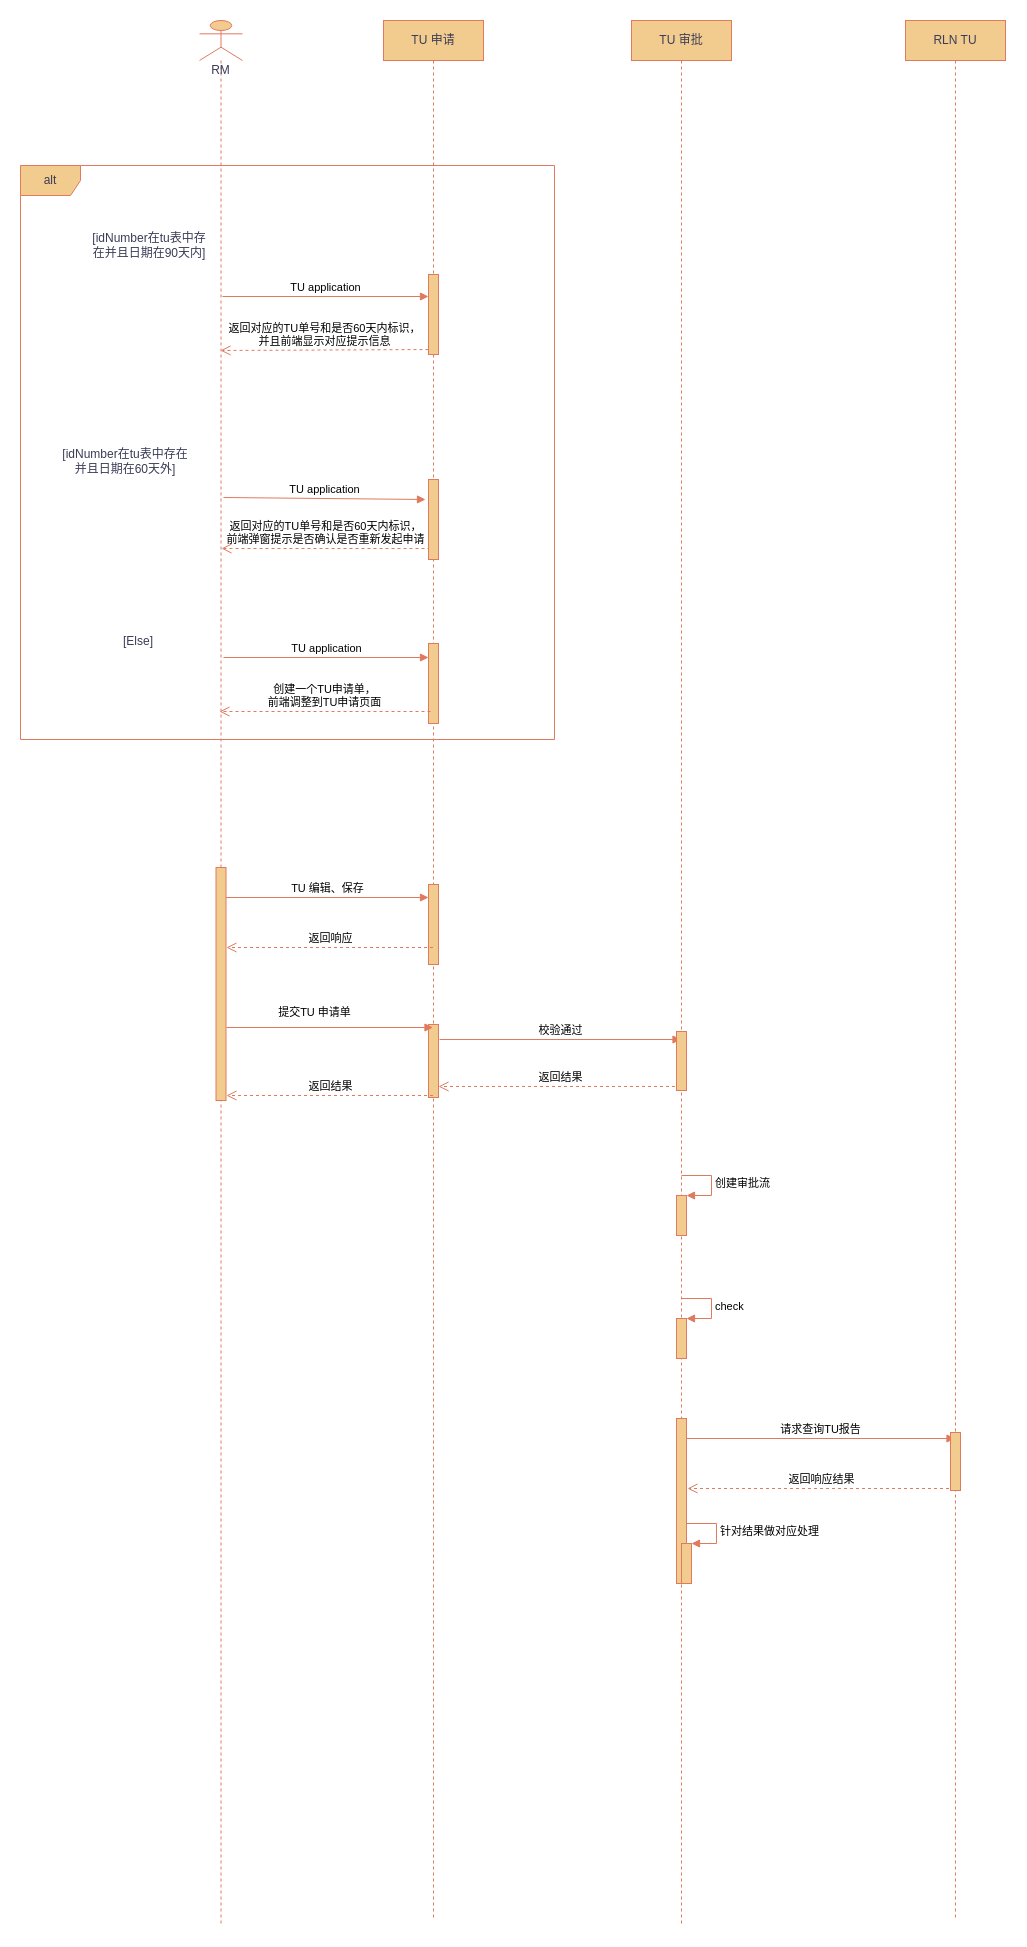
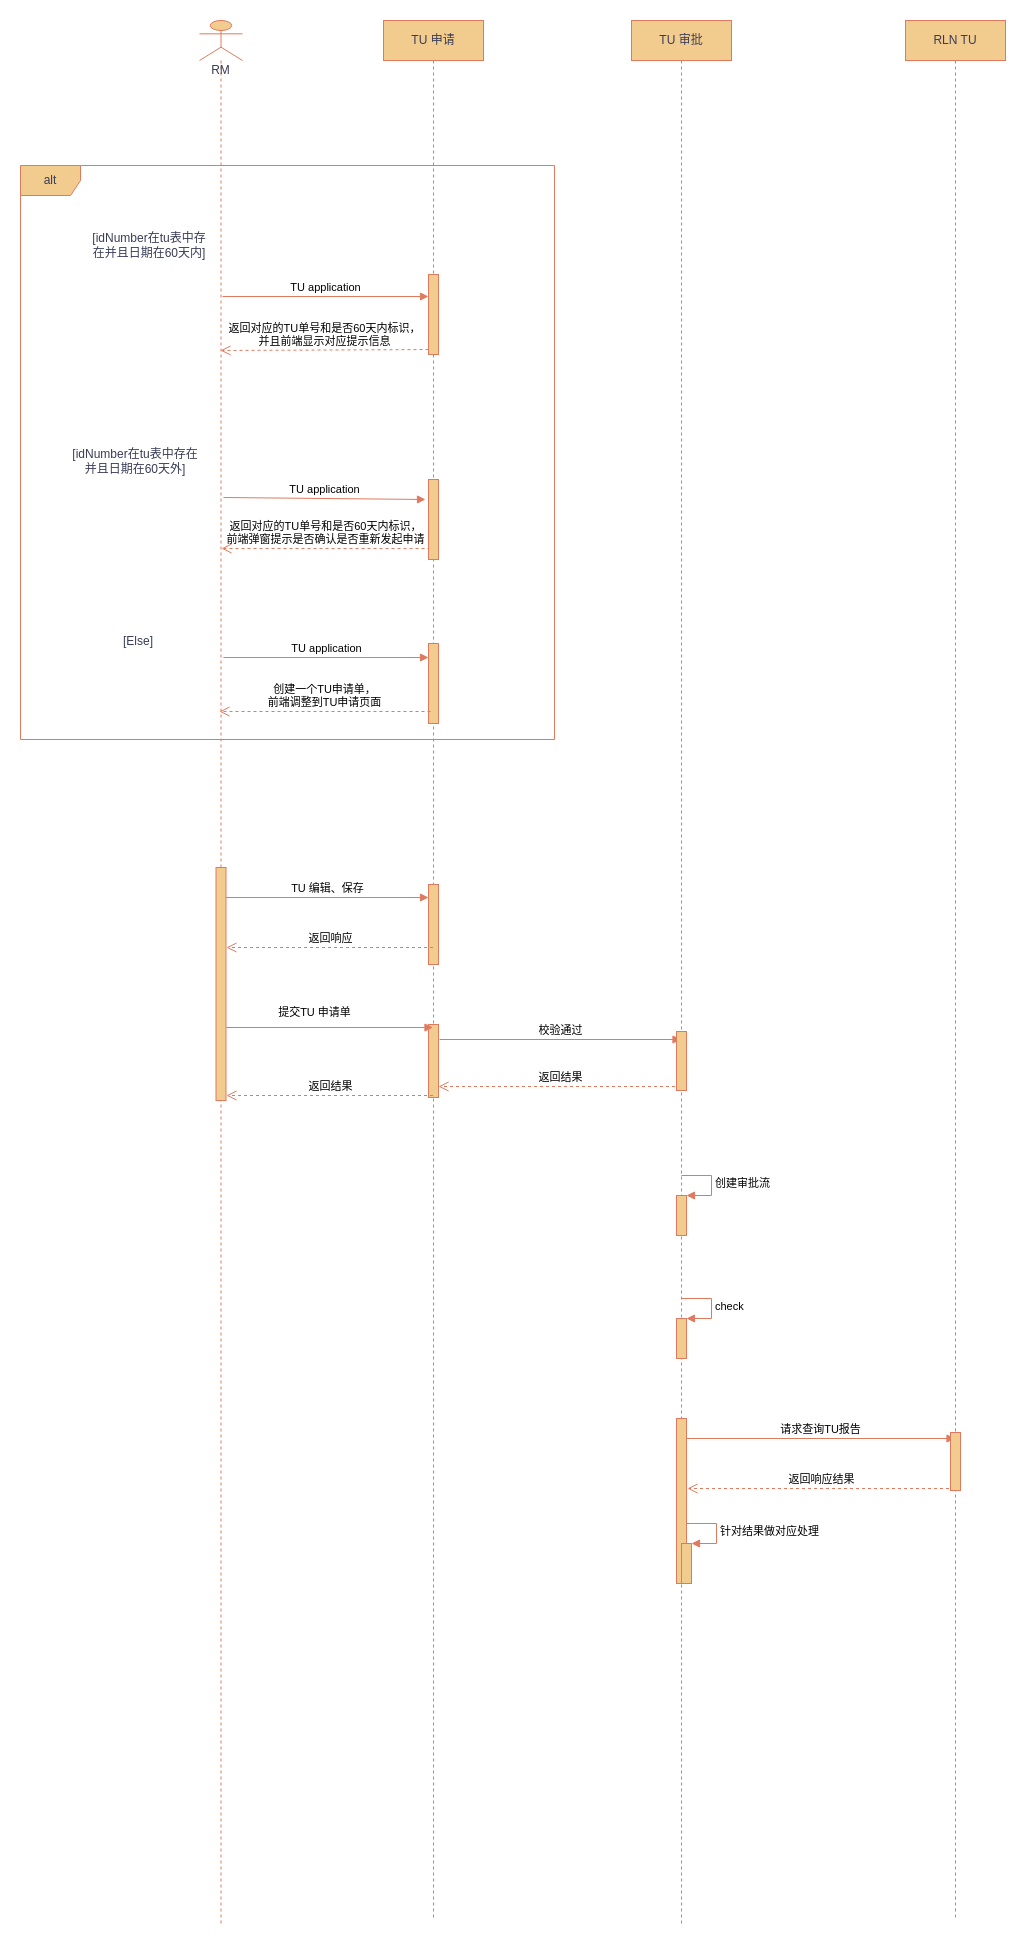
(150, 246) -> (150, 246)
(126, 462) -> (136, 462)
